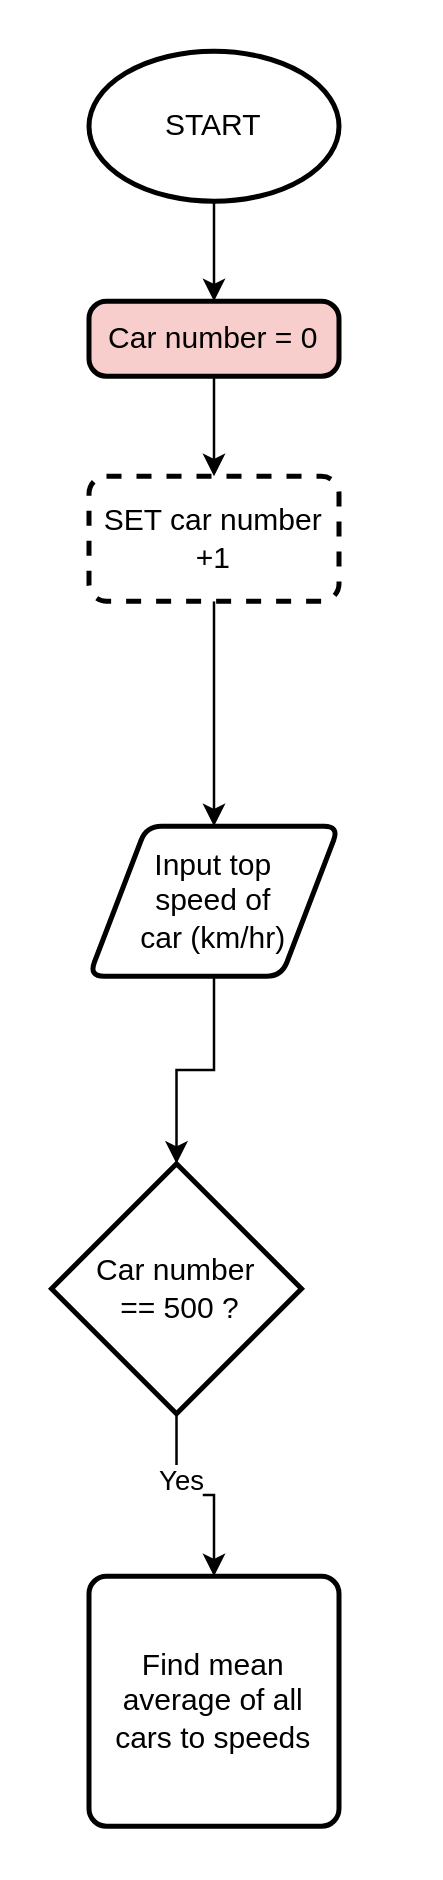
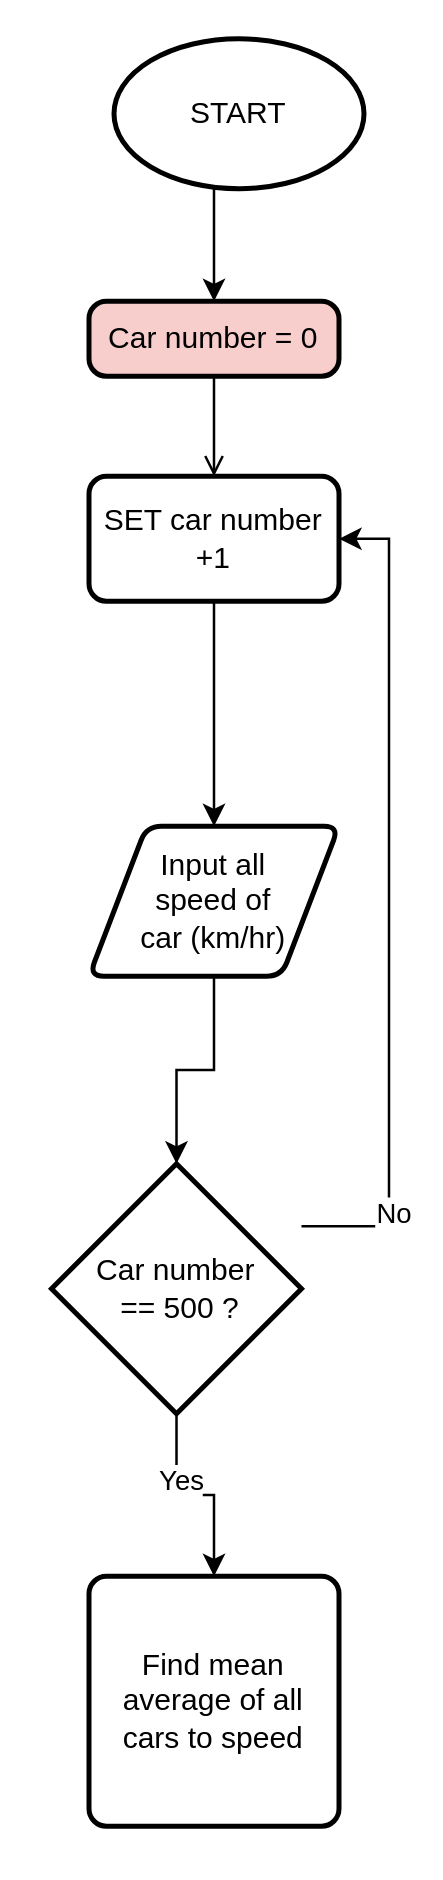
(214, 126) -> (239, 114)
(214, 458) -> (214, 462)
(214, 539) -> (214, 539)
none -> (389, 852)
(214, 901) -> (214, 901)
(214, 1701) -> (214, 1701)
